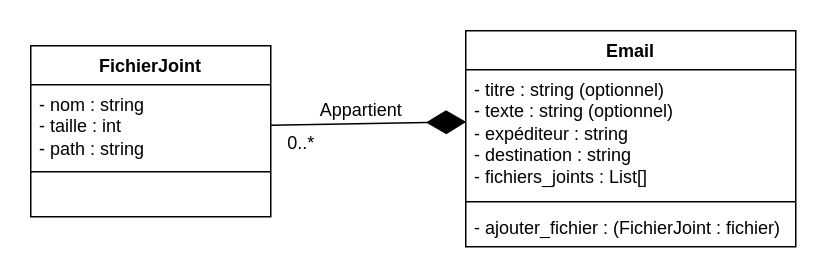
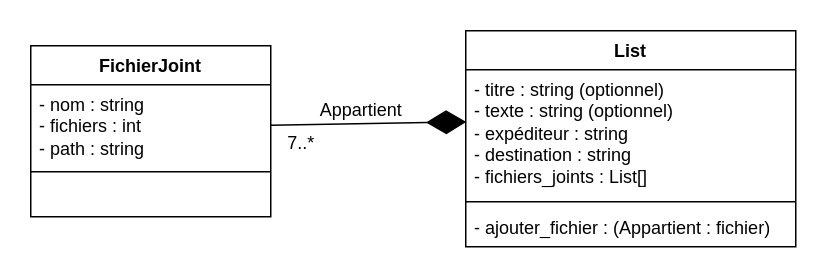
(631, 52) -> (631, 52)
(104, 128) -> (104, 128)
(302, 143) -> (302, 143)
(632, 240) -> (632, 240)
